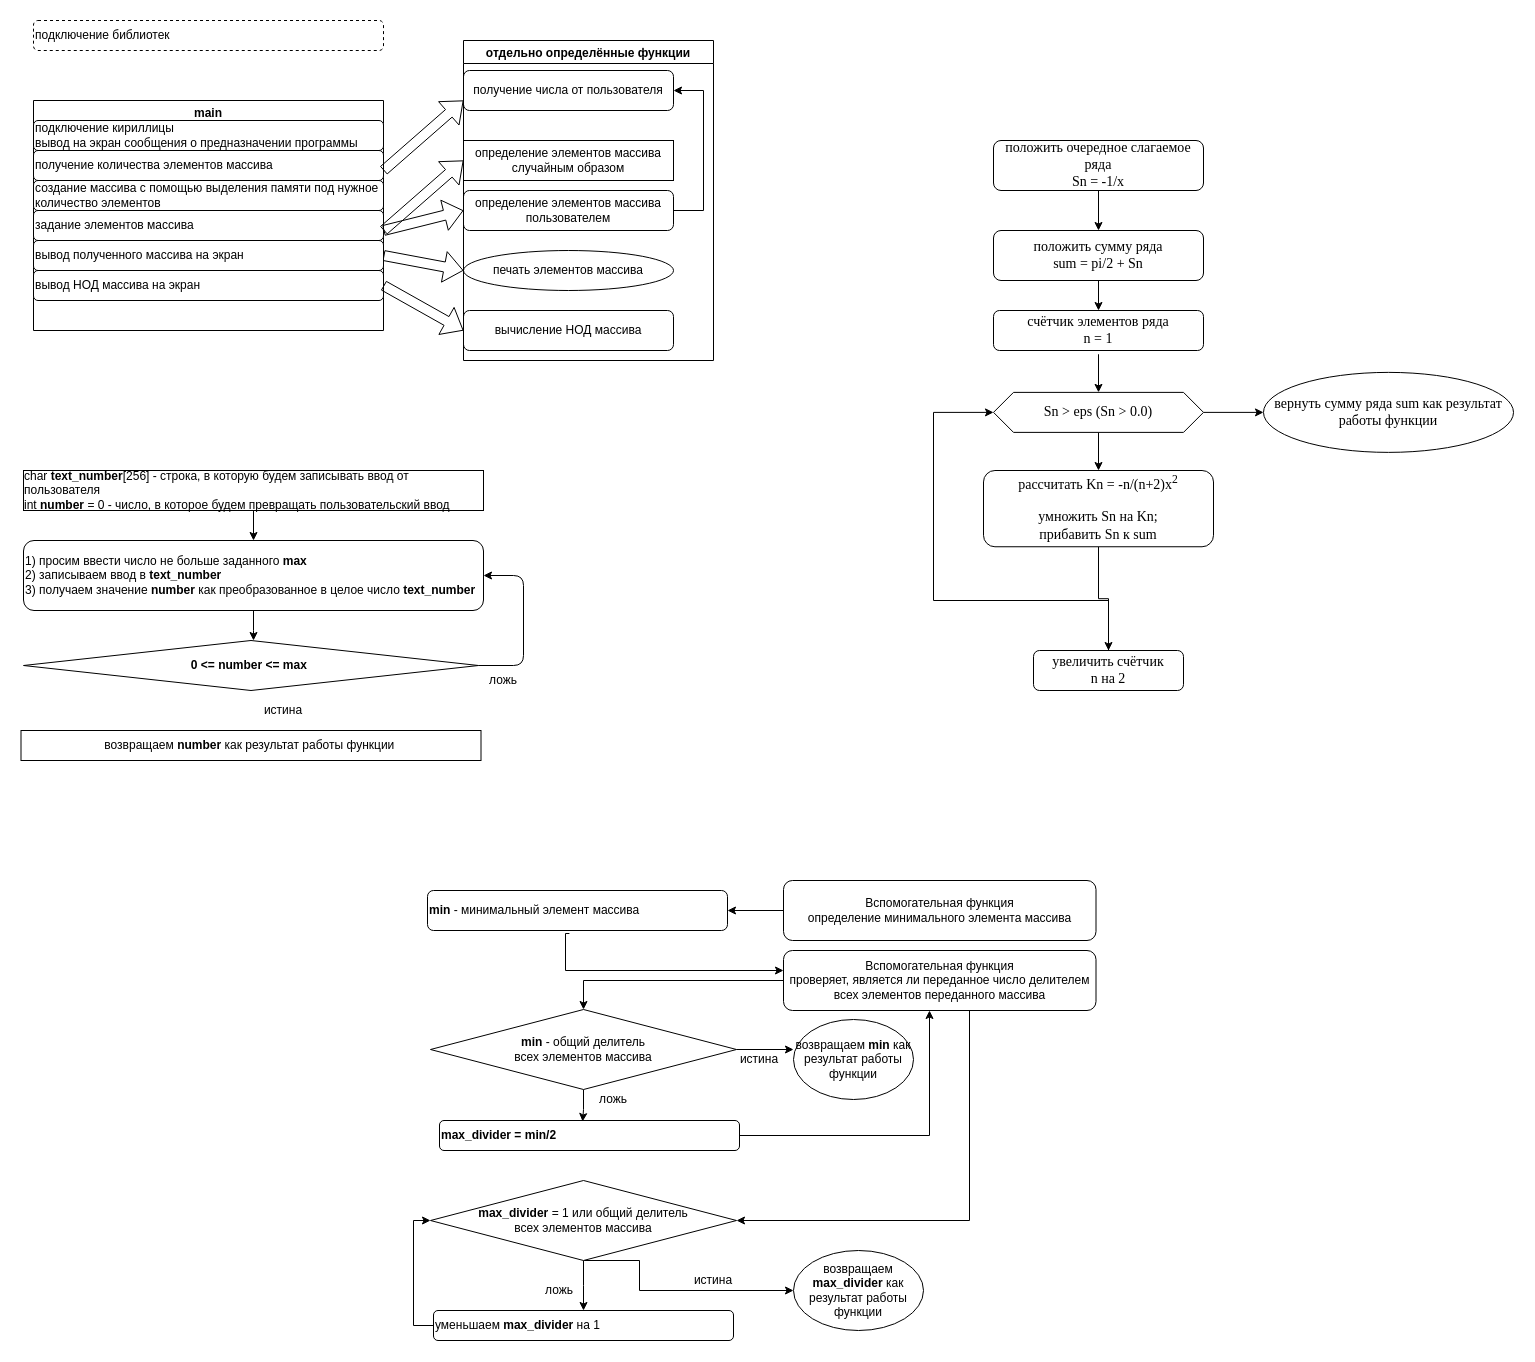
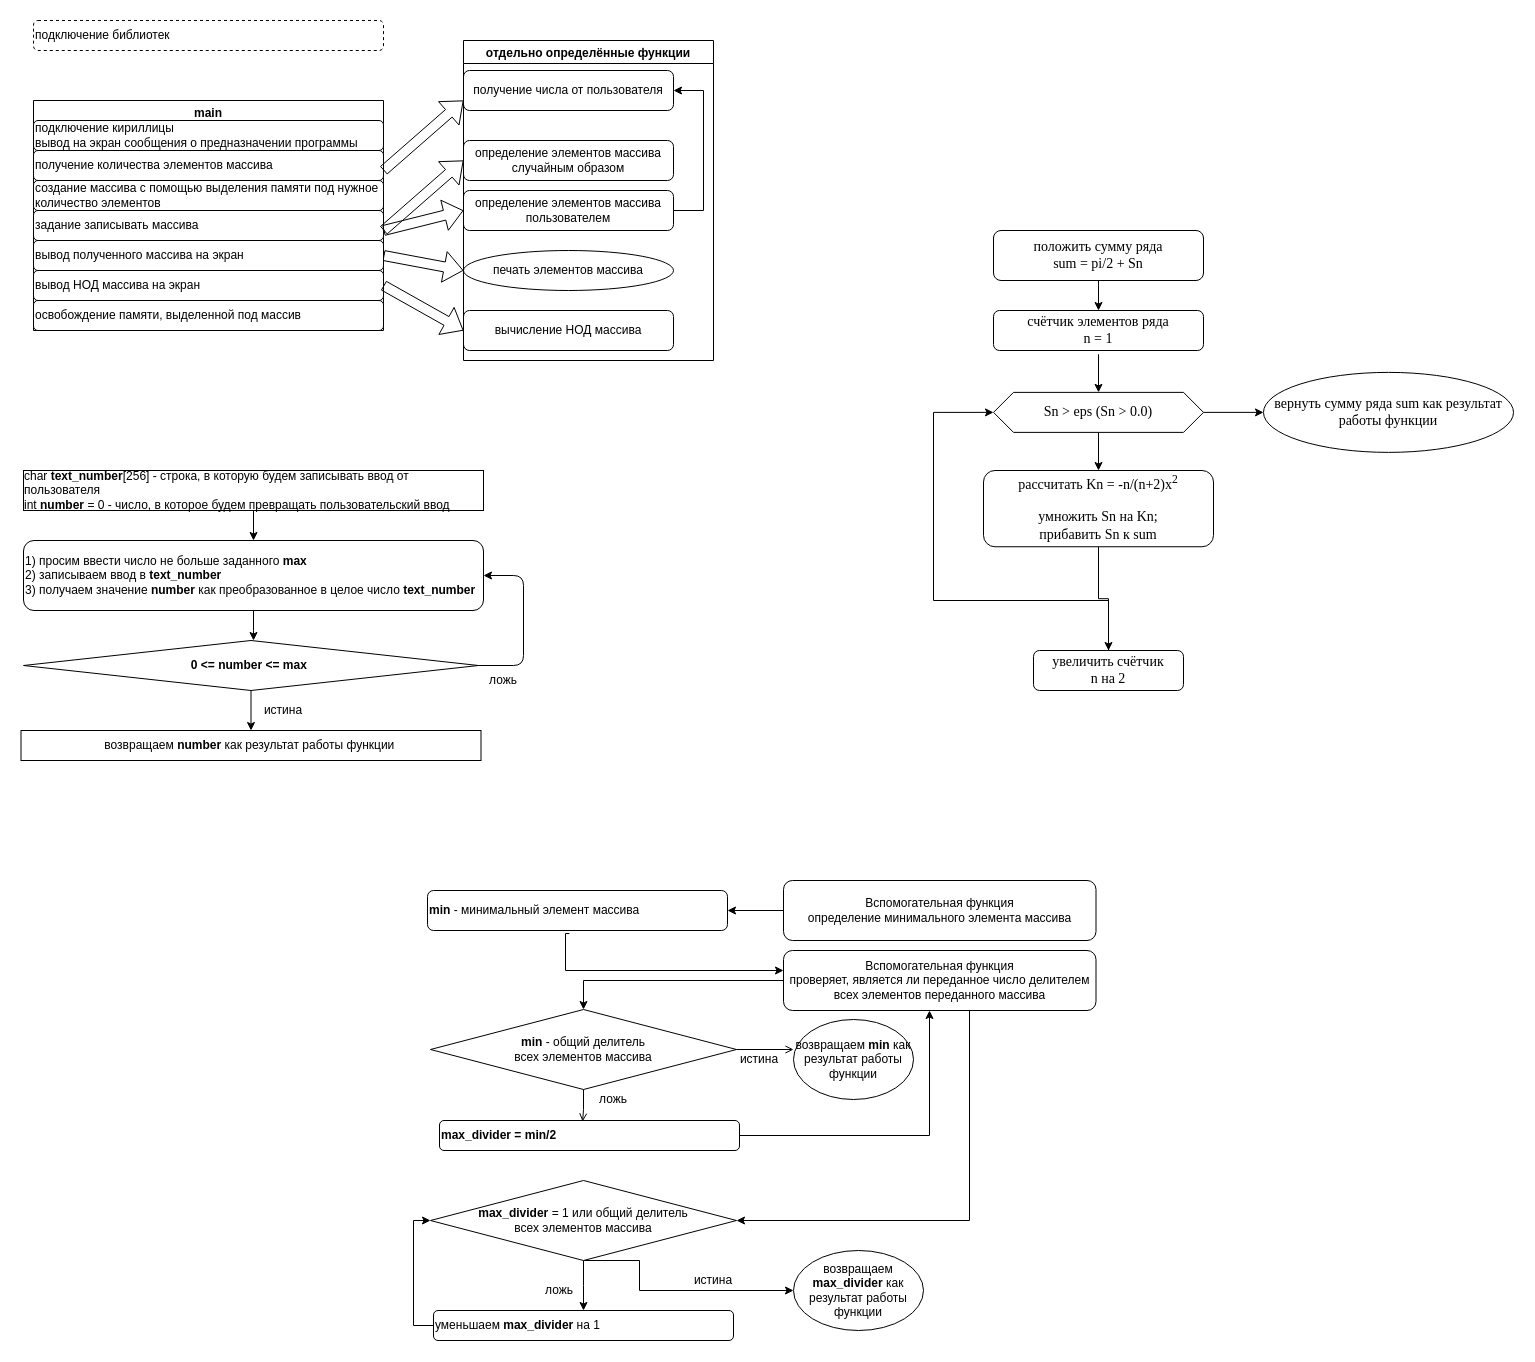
(569, 161) -> (569, 161)
(1099, 166) -> none
(1099, 207) -> none
(116, 226) -> (120, 226)
none -> (209, 316)
none -> (251, 707)
(785, 1050) -> (786, 1050)
(583, 1113) -> (583, 1115)
